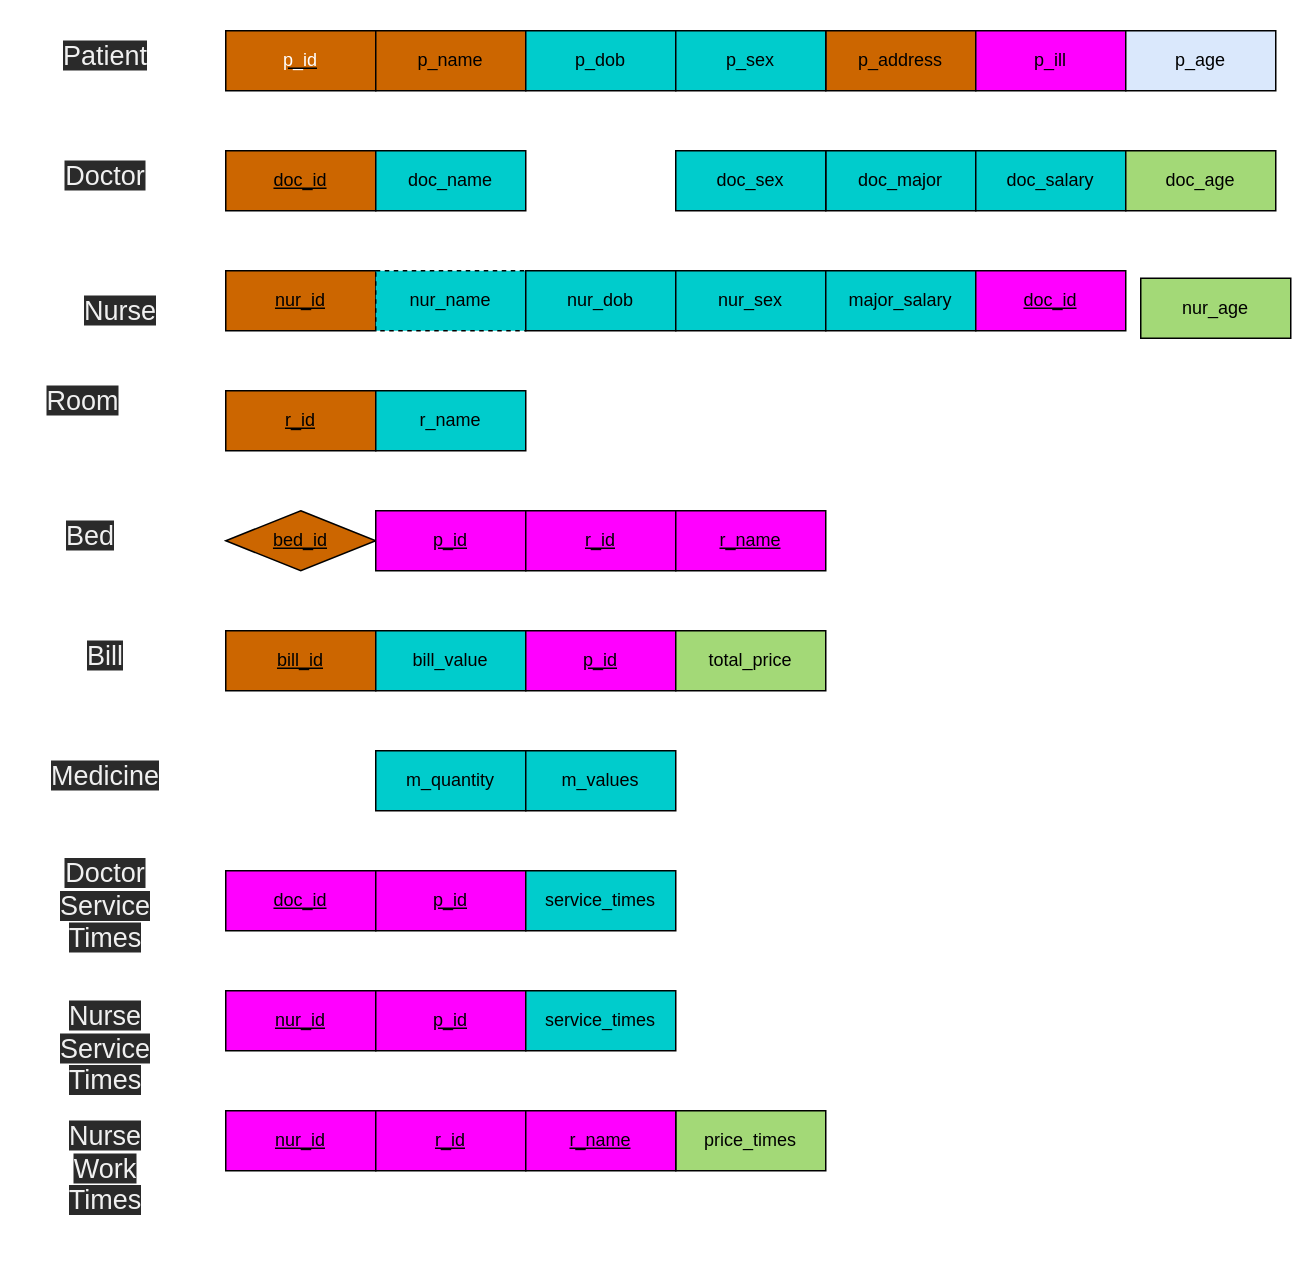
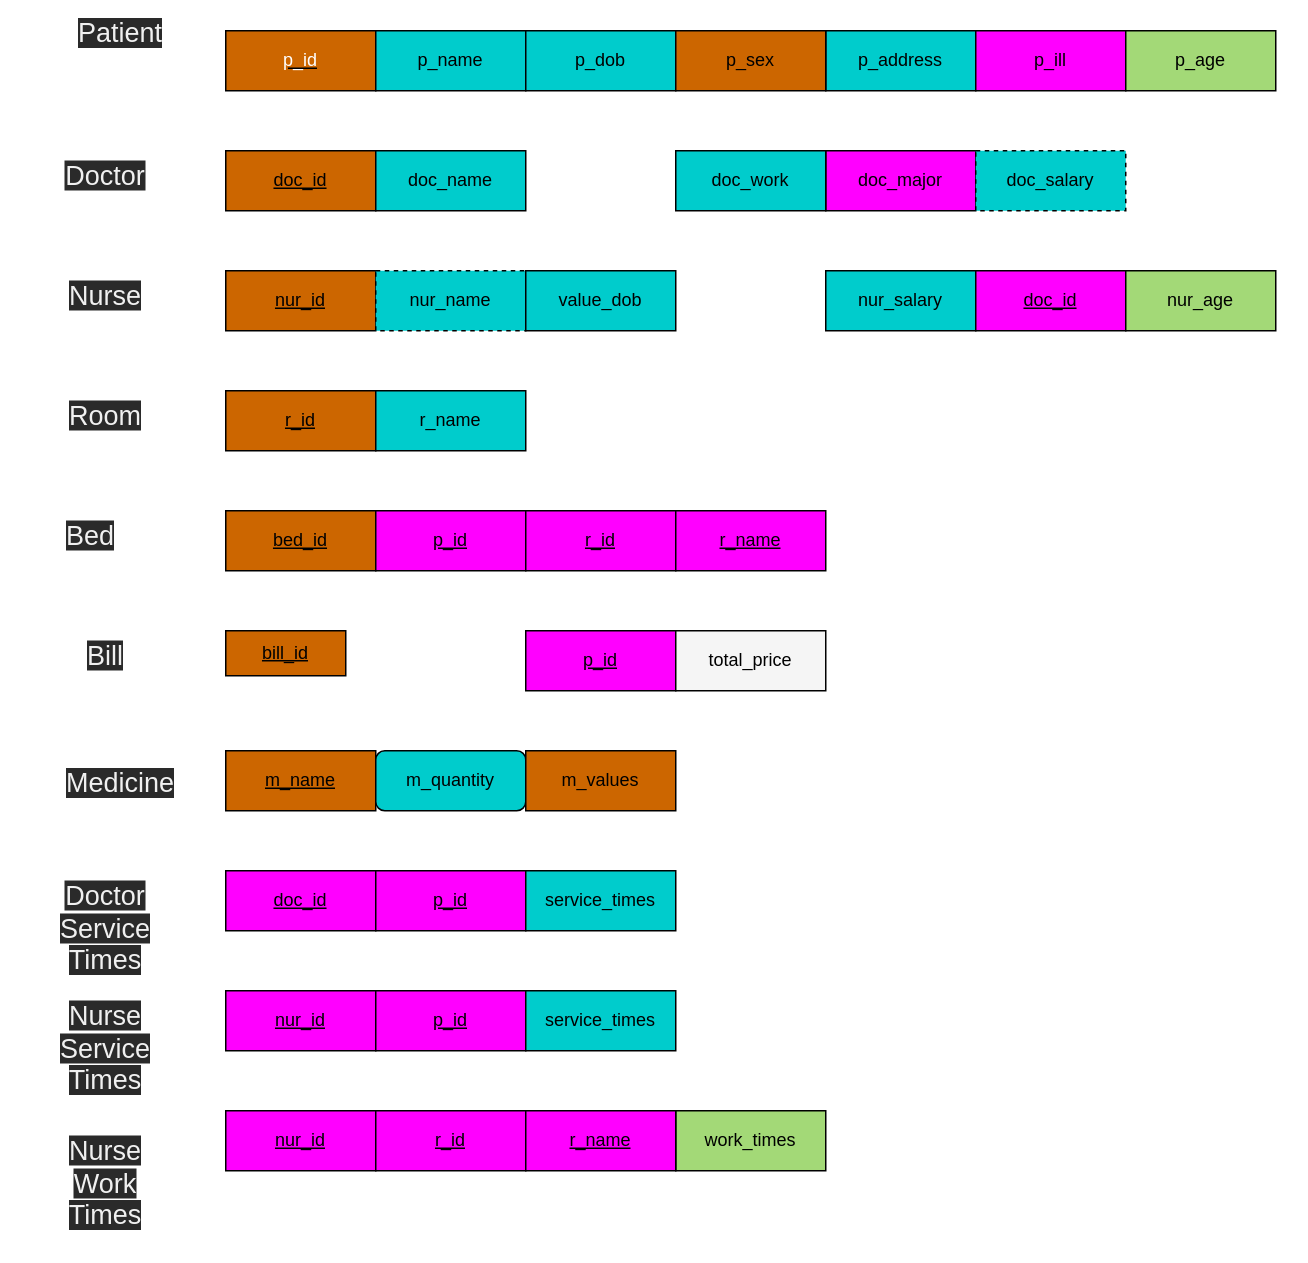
(106, 61) -> (121, 38)
(451, 61) -> (451, 61)
(751, 61) -> (751, 61)
(901, 61) -> (901, 61)
(1201, 61) -> (1201, 61)
(751, 181) -> (751, 181)
(901, 181) -> (901, 181)
(1051, 181) -> (1051, 181)
(1201, 181) -> none
(601, 301) -> (601, 301)
(751, 301) -> none
(901, 301) -> (901, 301)
(1216, 308) -> (1201, 301)
(121, 316) -> (106, 301)
(83, 406) -> (106, 421)
(301, 541) -> (301, 541)
(301, 661) -> (286, 653)
(451, 661) -> none
(751, 661) -> (751, 661)
(106, 781) -> (121, 788)
none -> (301, 781)
(451, 781) -> (451, 781)
(601, 781) -> (601, 781)
(106, 908) -> (106, 931)
(751, 1141) -> (751, 1141)
(106, 1171) -> (106, 1186)
